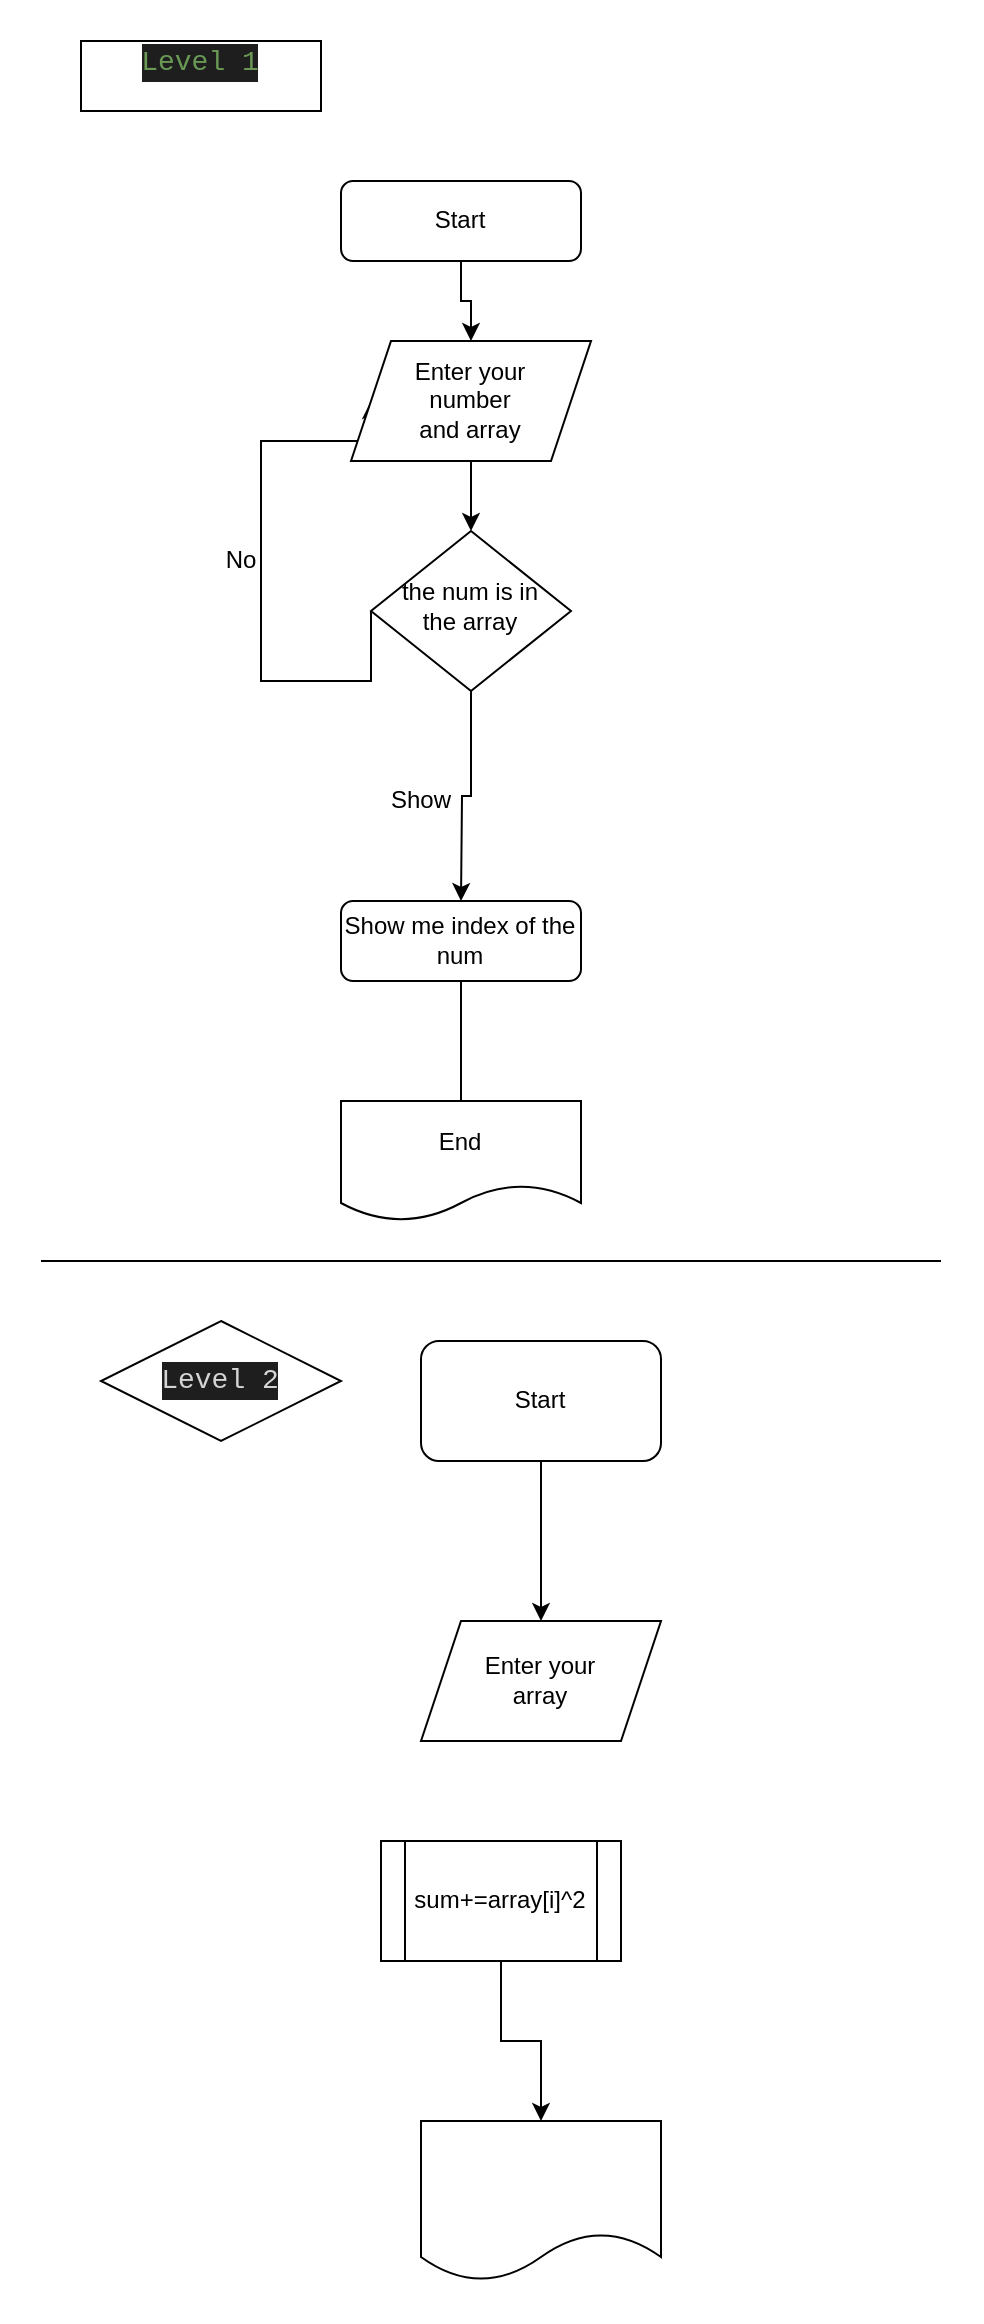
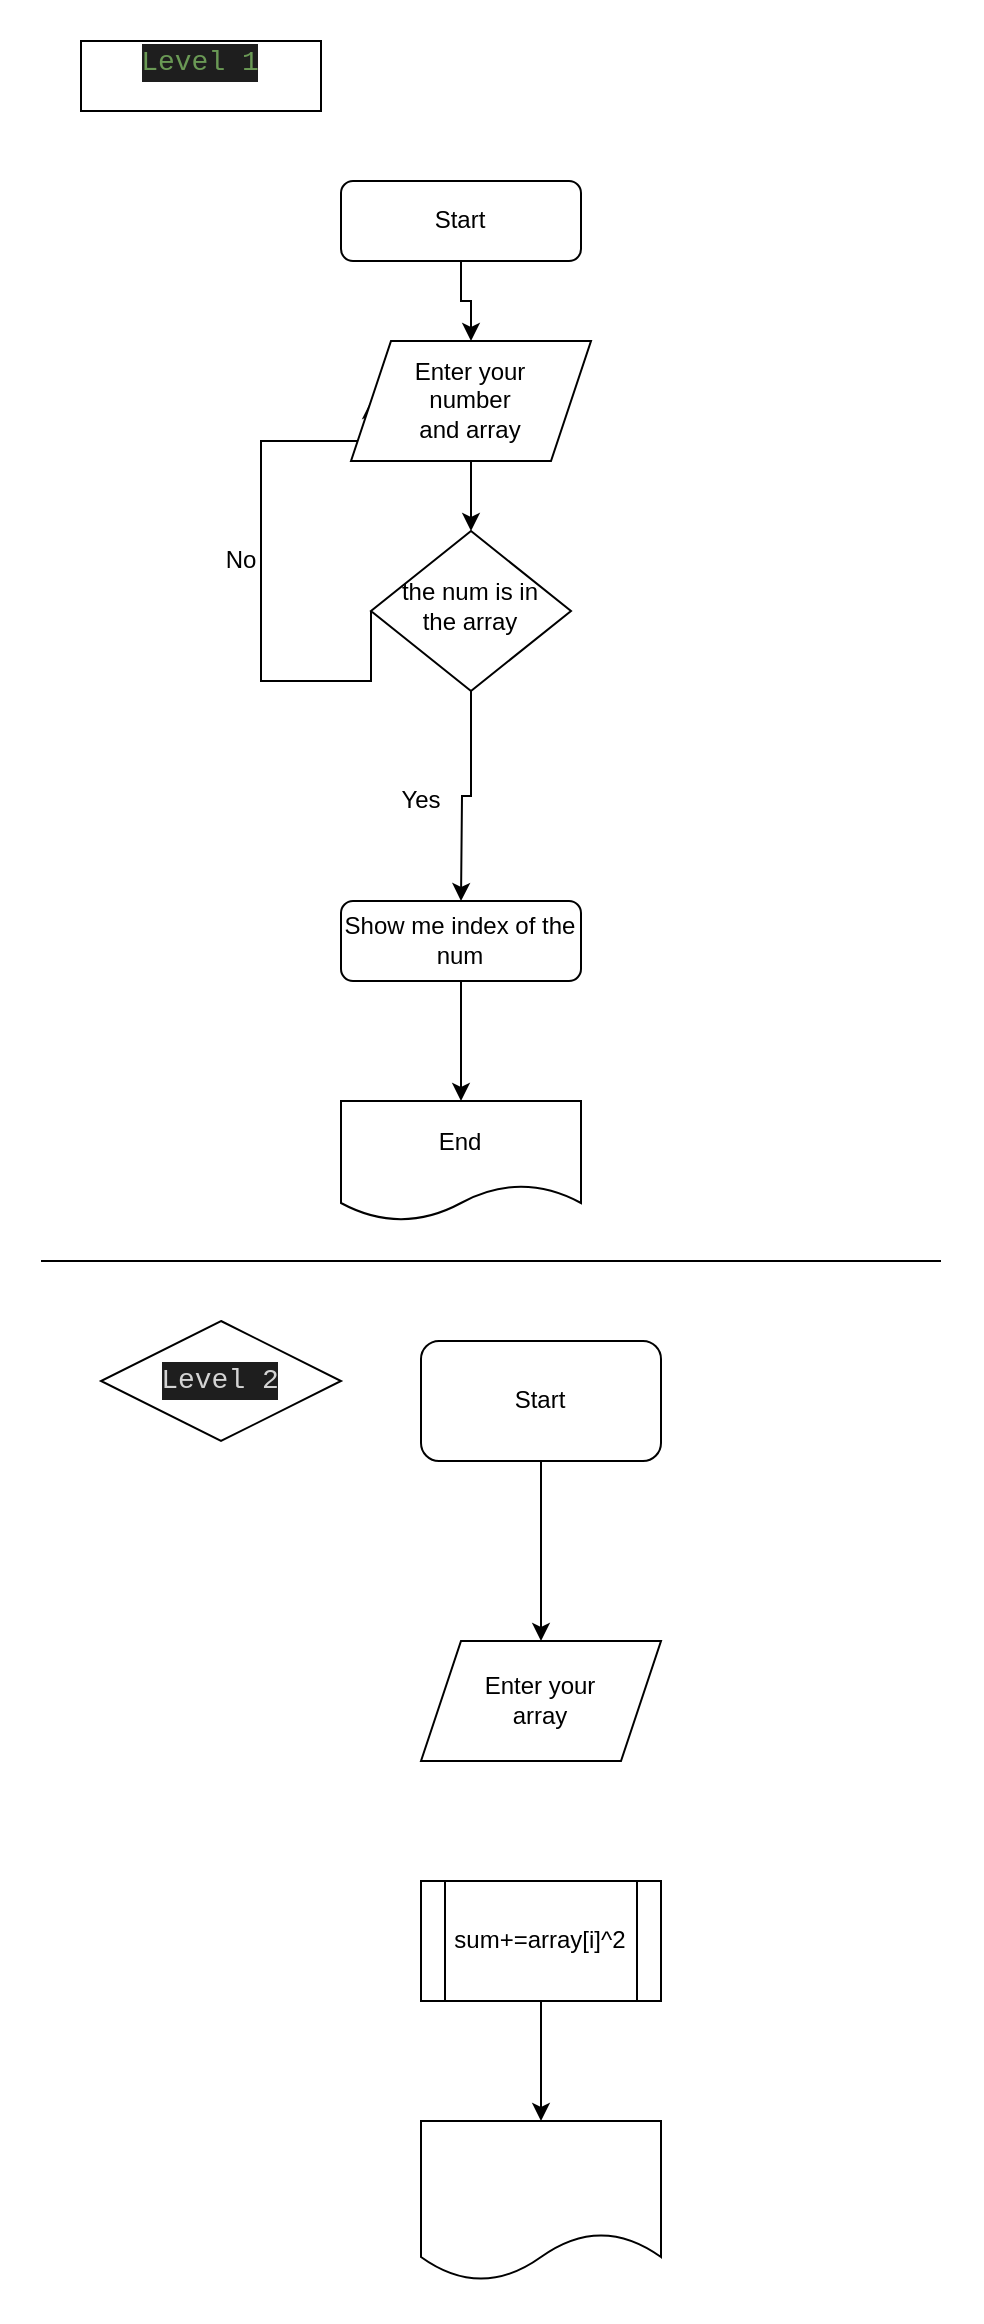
(422, 801) -> (422, 801)
(461, 1091) -> (461, 1086)
(541, 1681) -> (541, 1701)
(501, 1901) -> (541, 1941)
